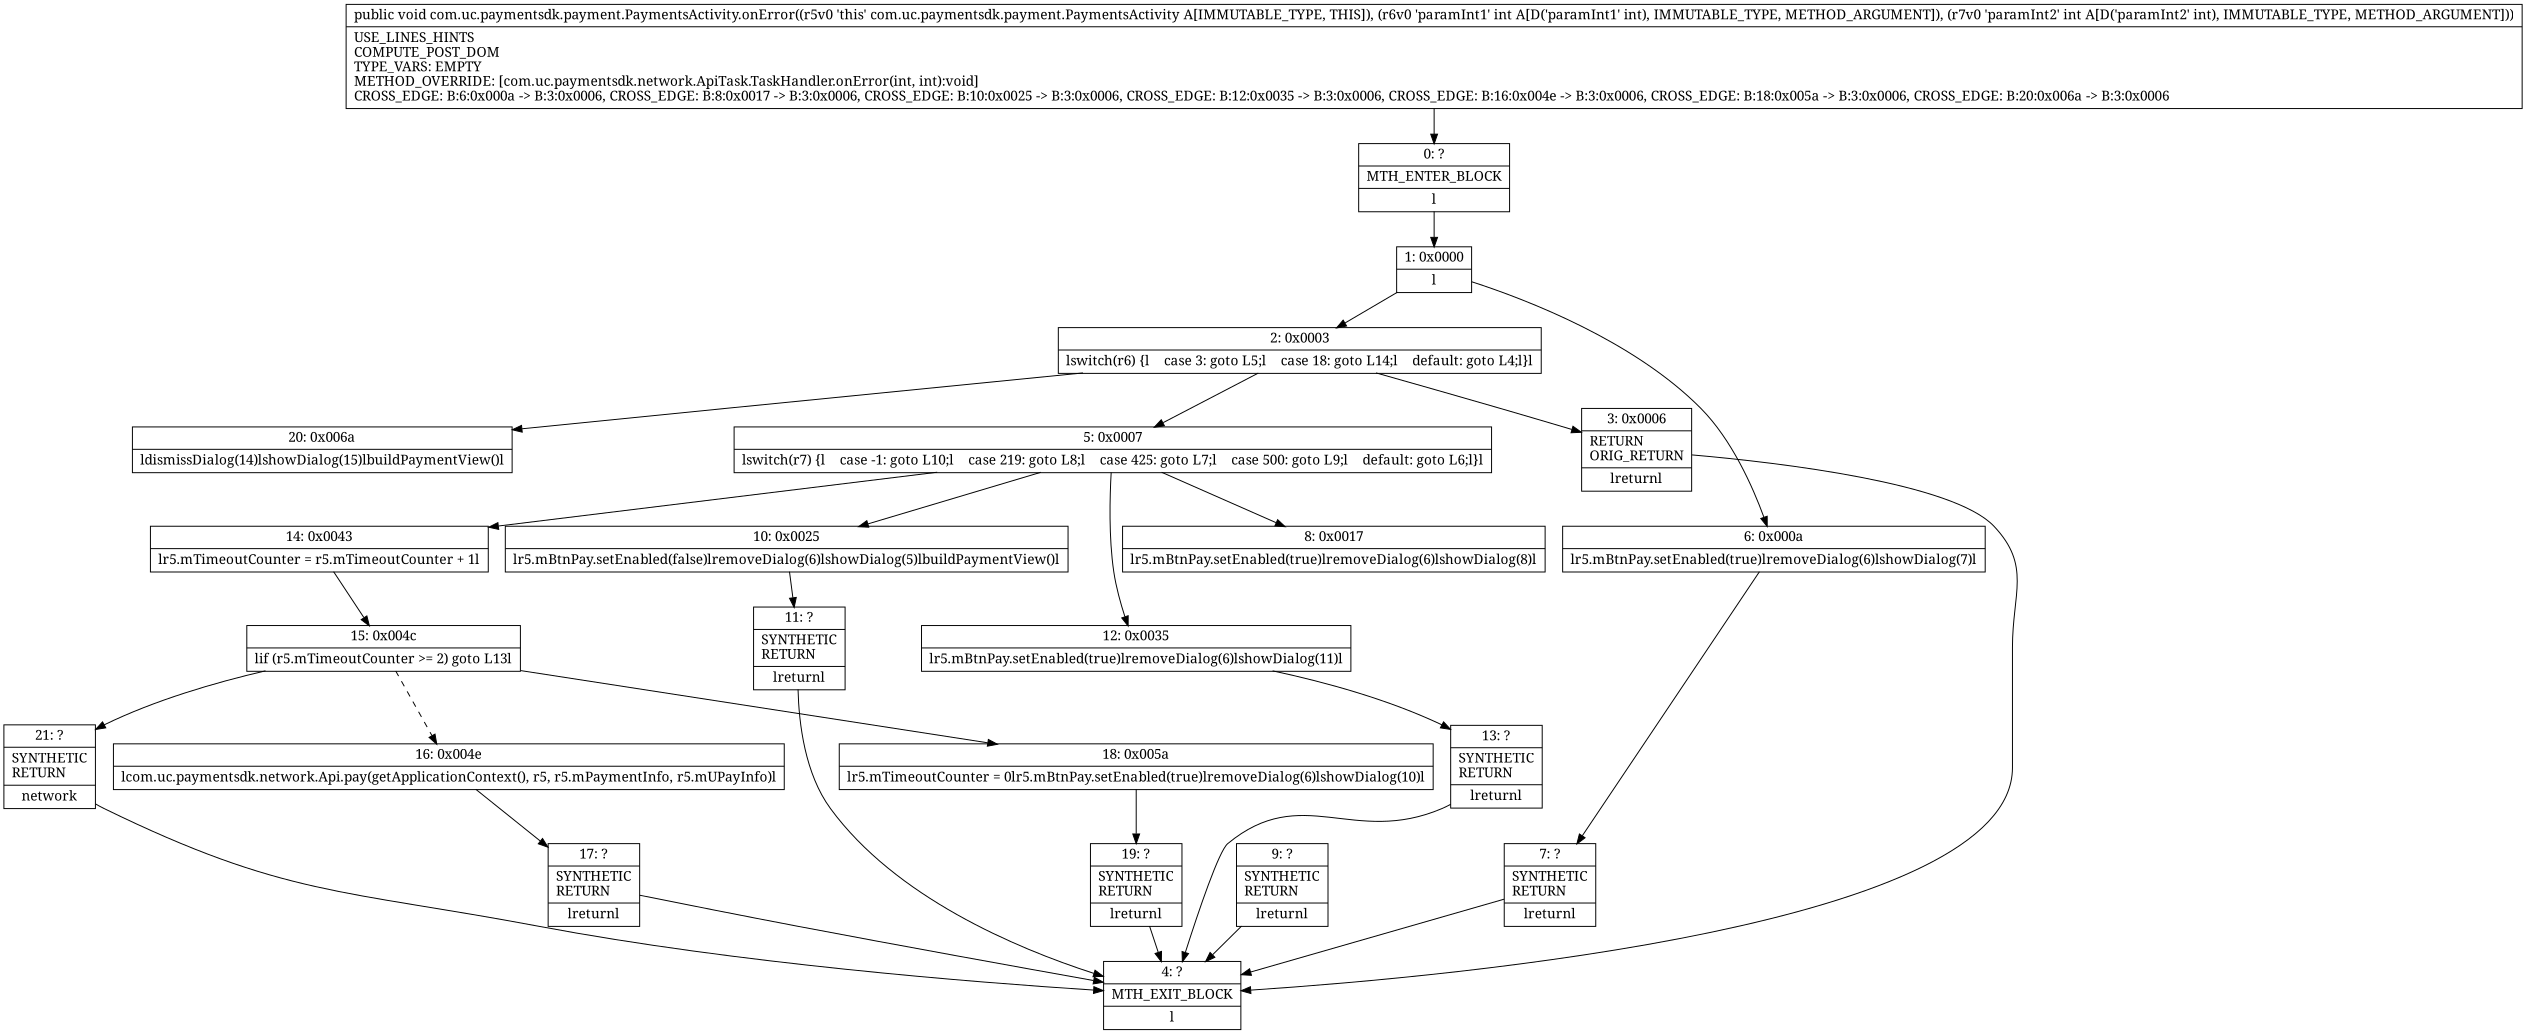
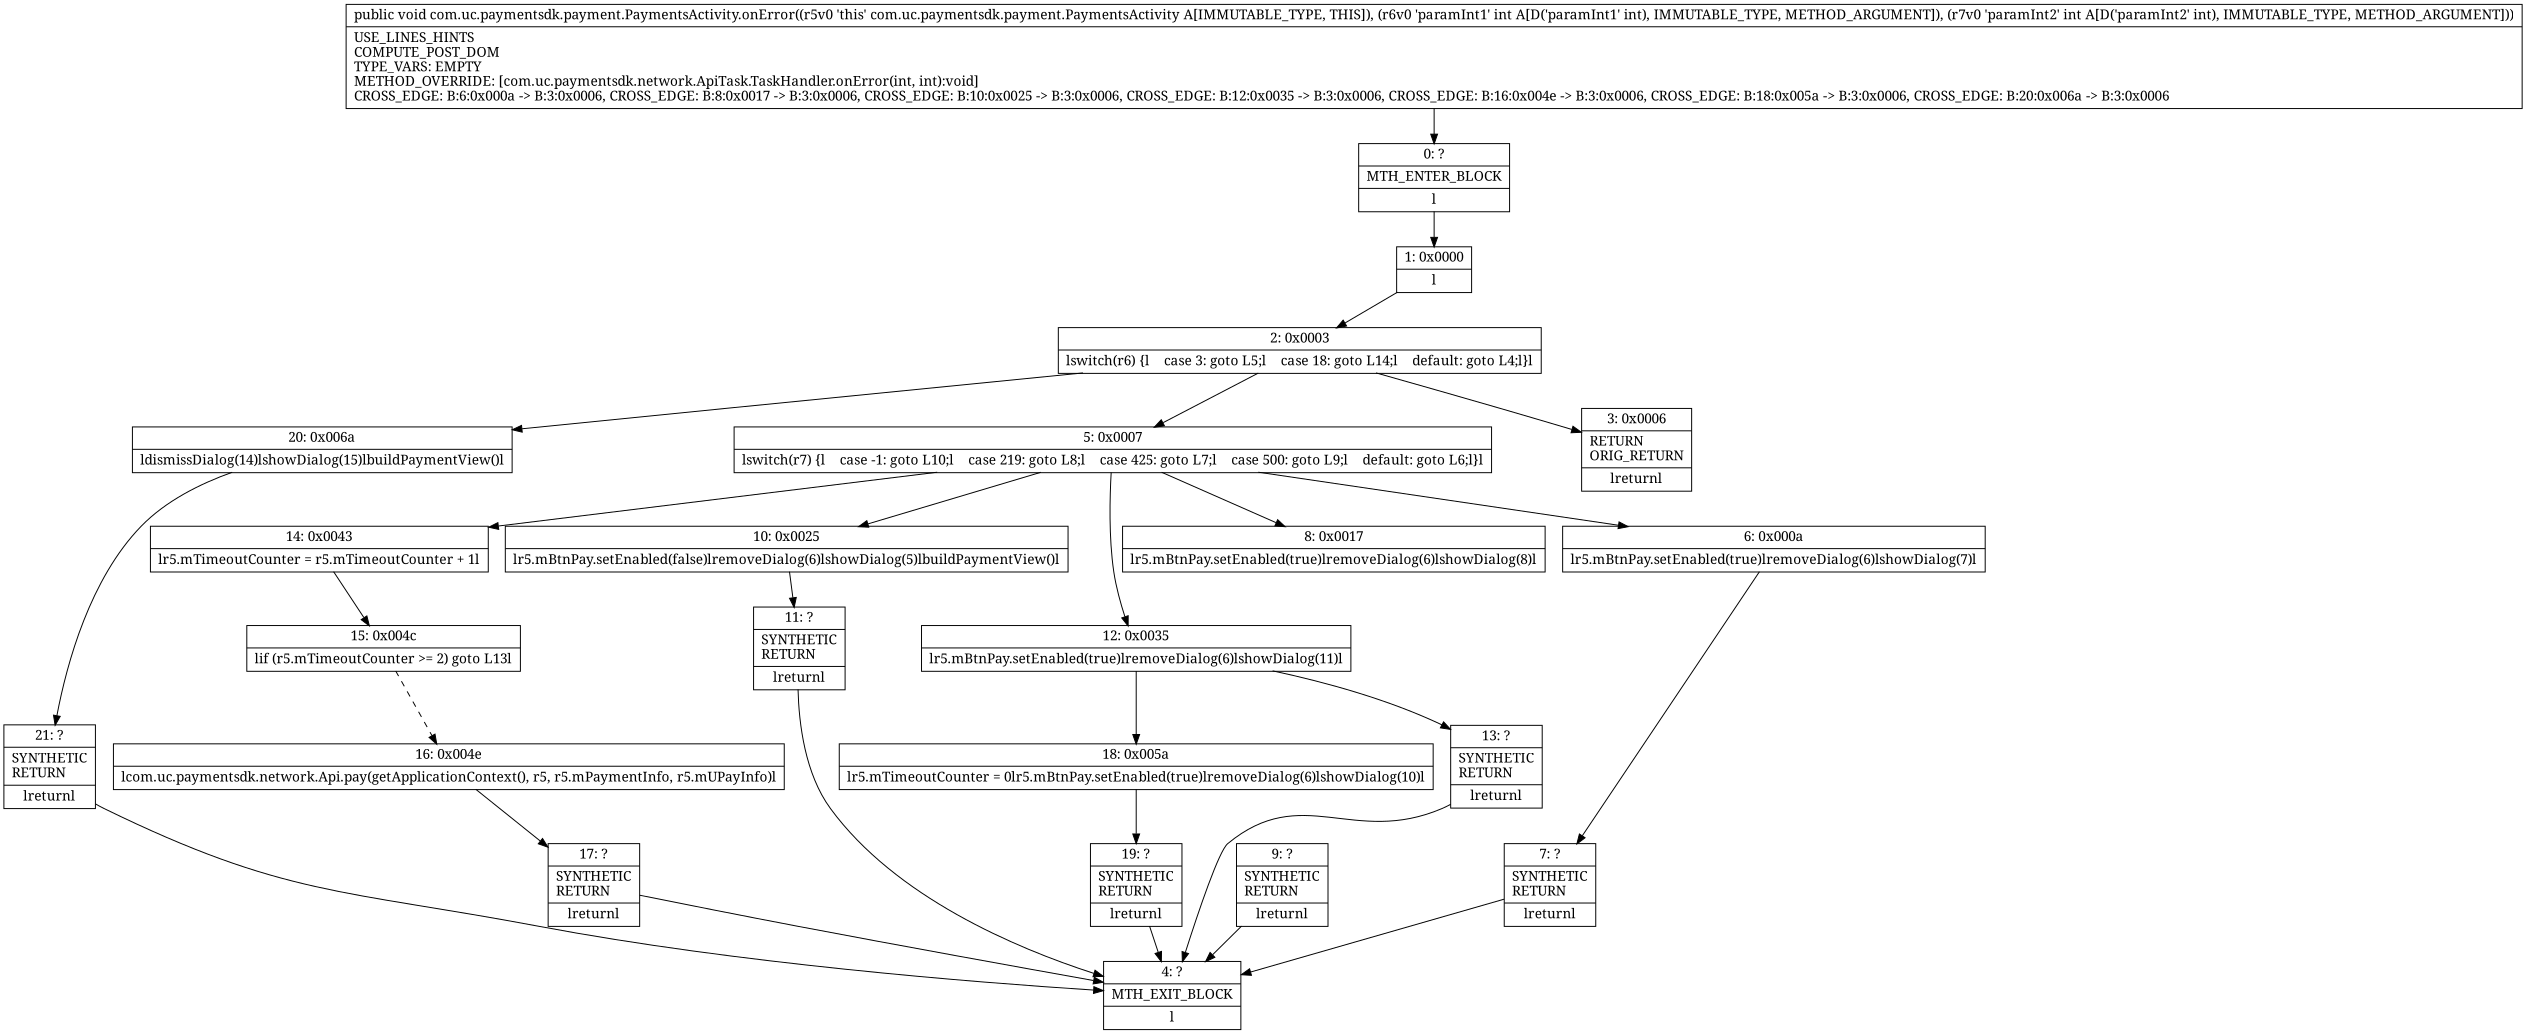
(1648, 365) -> (1438, 499)
(183, 694) -> (110, 567)
(754, 707) -> (1136, 703)
(50, 796) -> (50, 796)
(1929, 863) -> none
